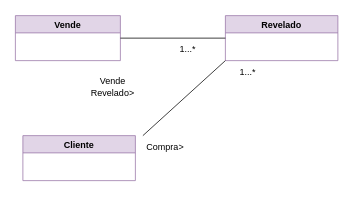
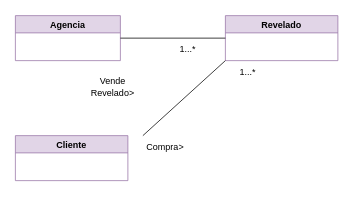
(68, 24) -> (68, 24)
(79, 158) -> (72, 158)
